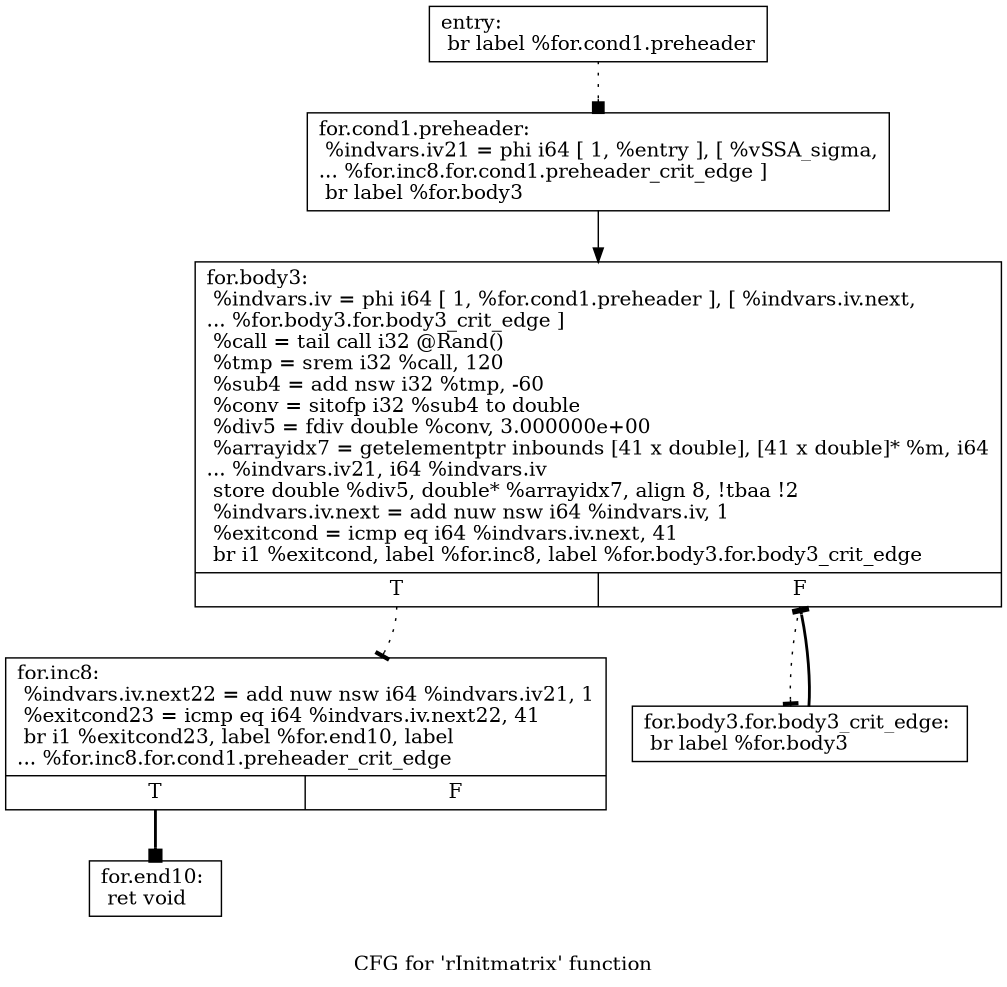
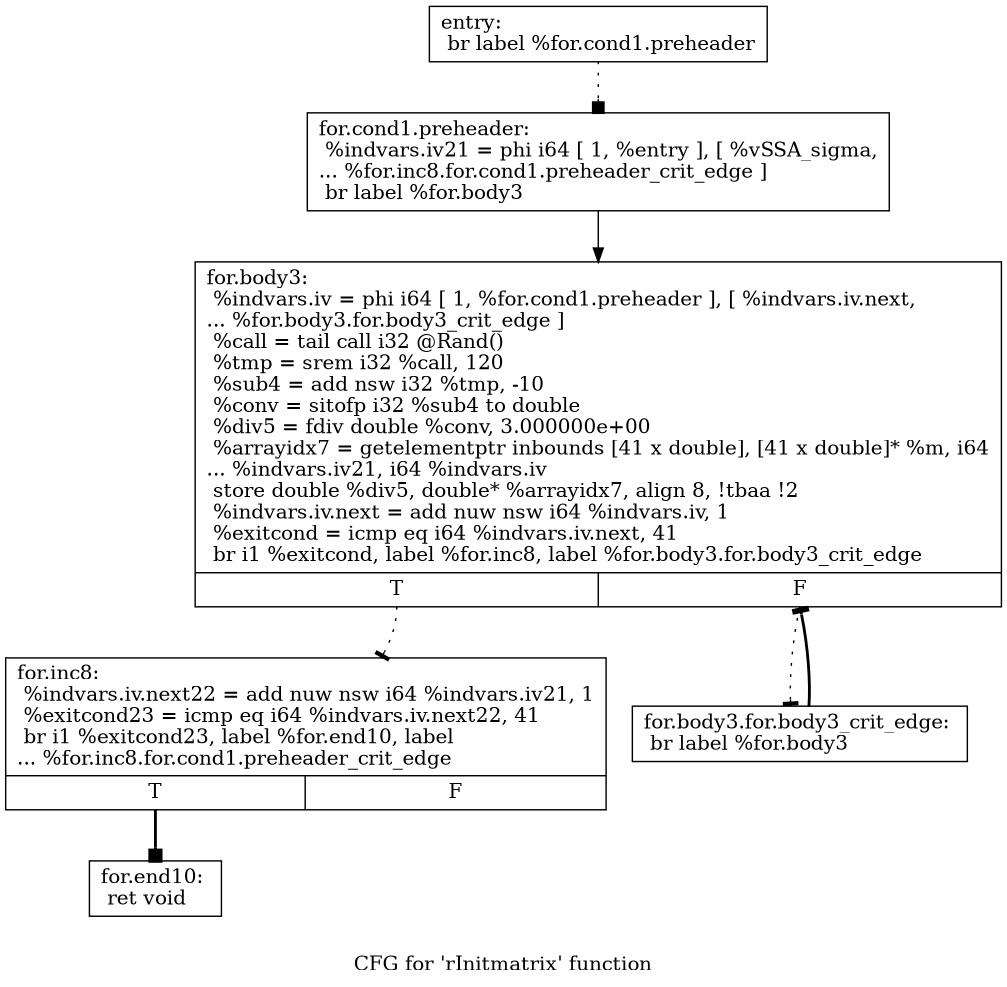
(375, 385) -> (375, 385)
